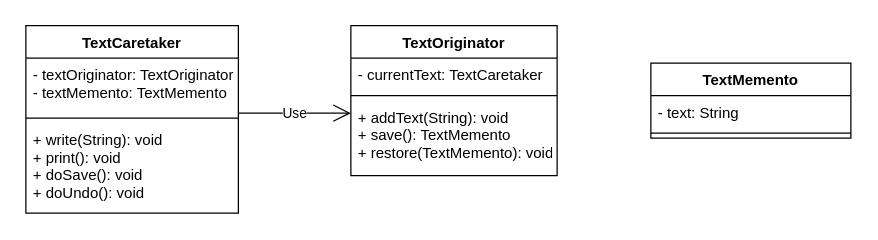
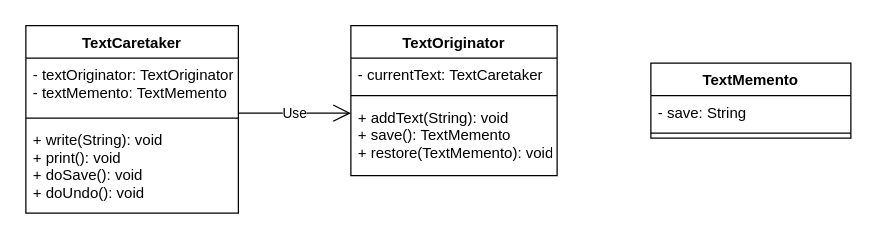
(709, 113) -> (709, 113)
